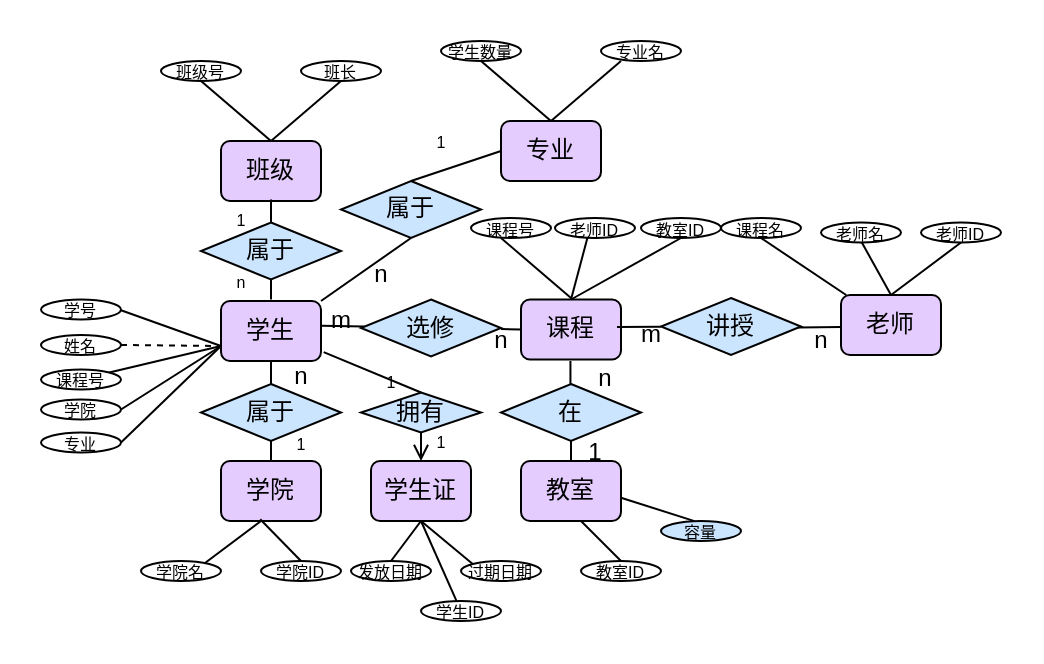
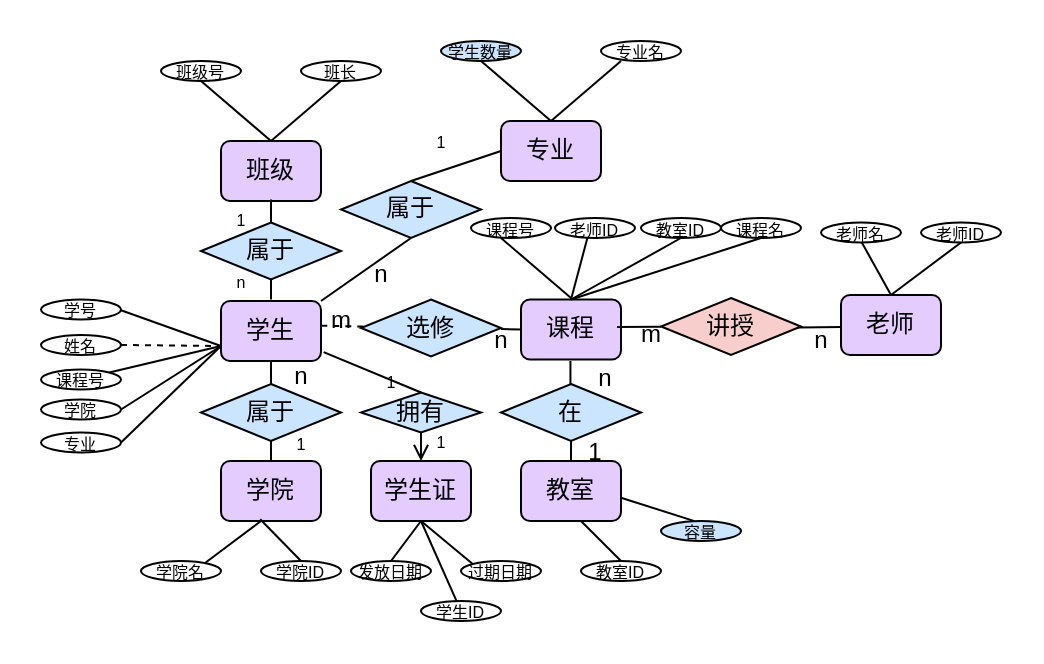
(481, 51) -> (481, 51)
(804, 267) -> (670, 267)
(341, 326) -> (341, 326)
(731, 327) -> (731, 327)
